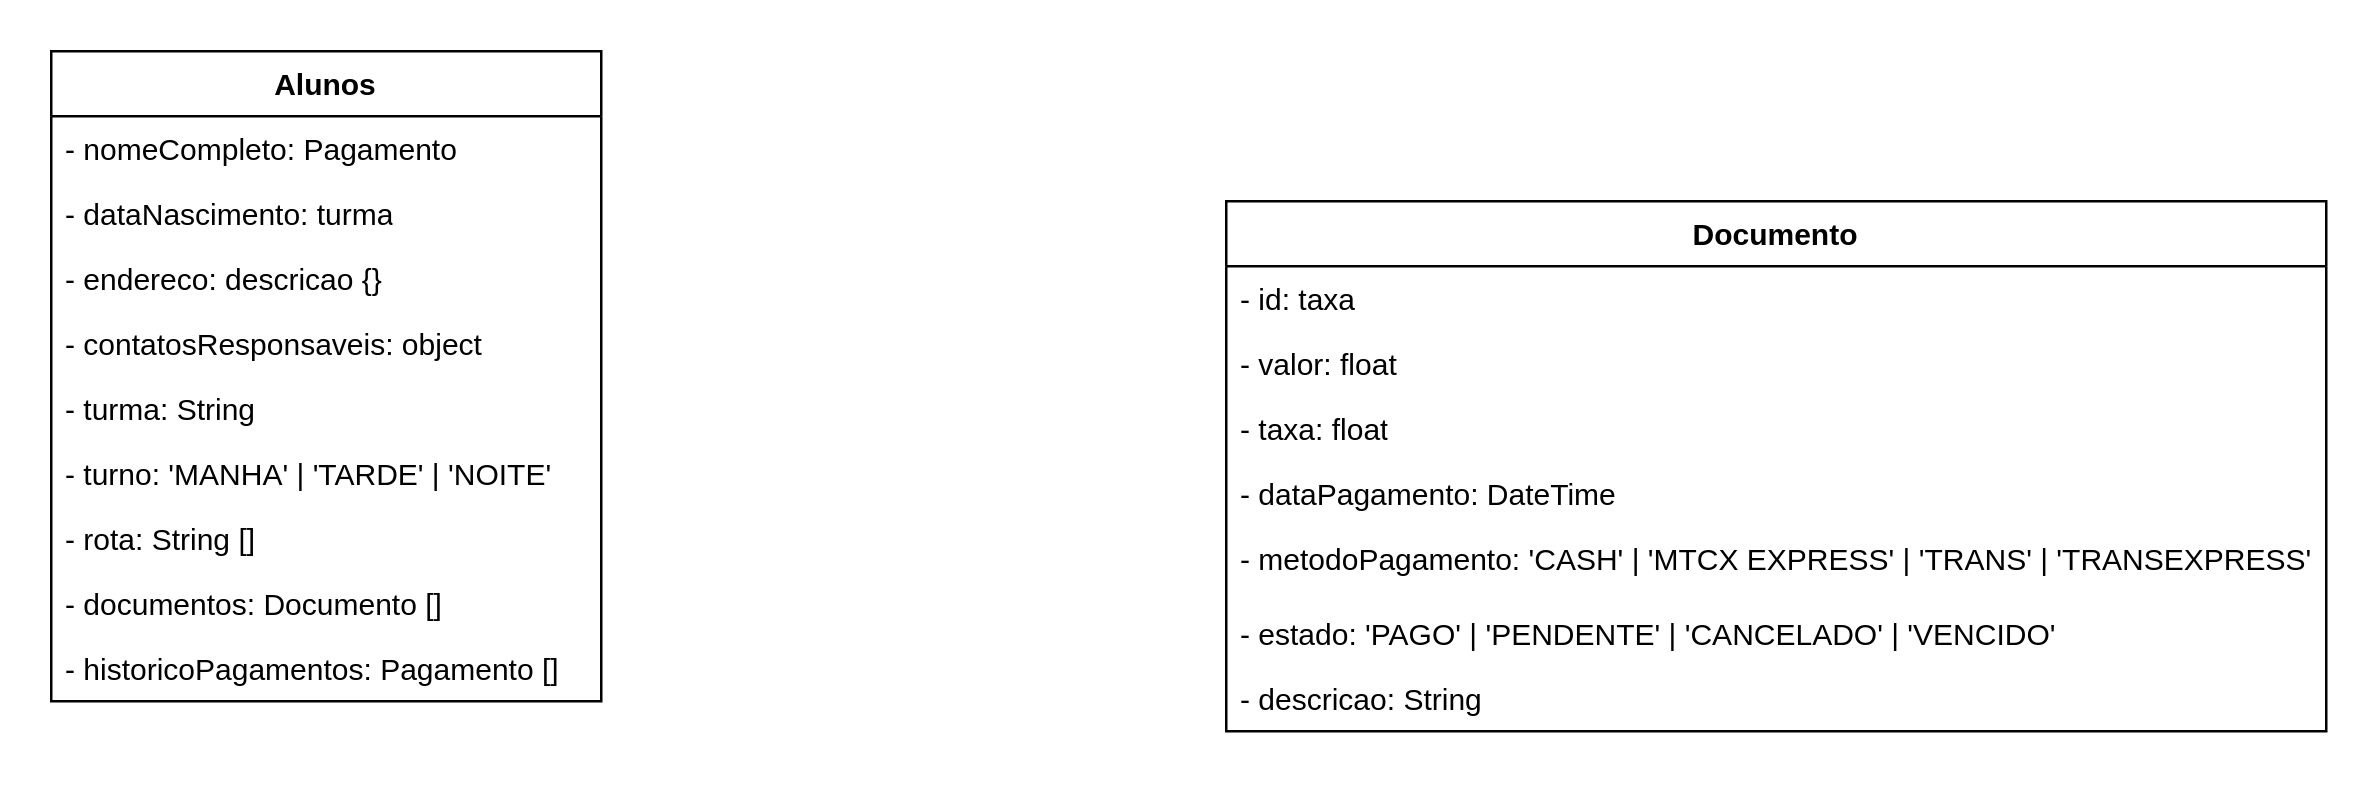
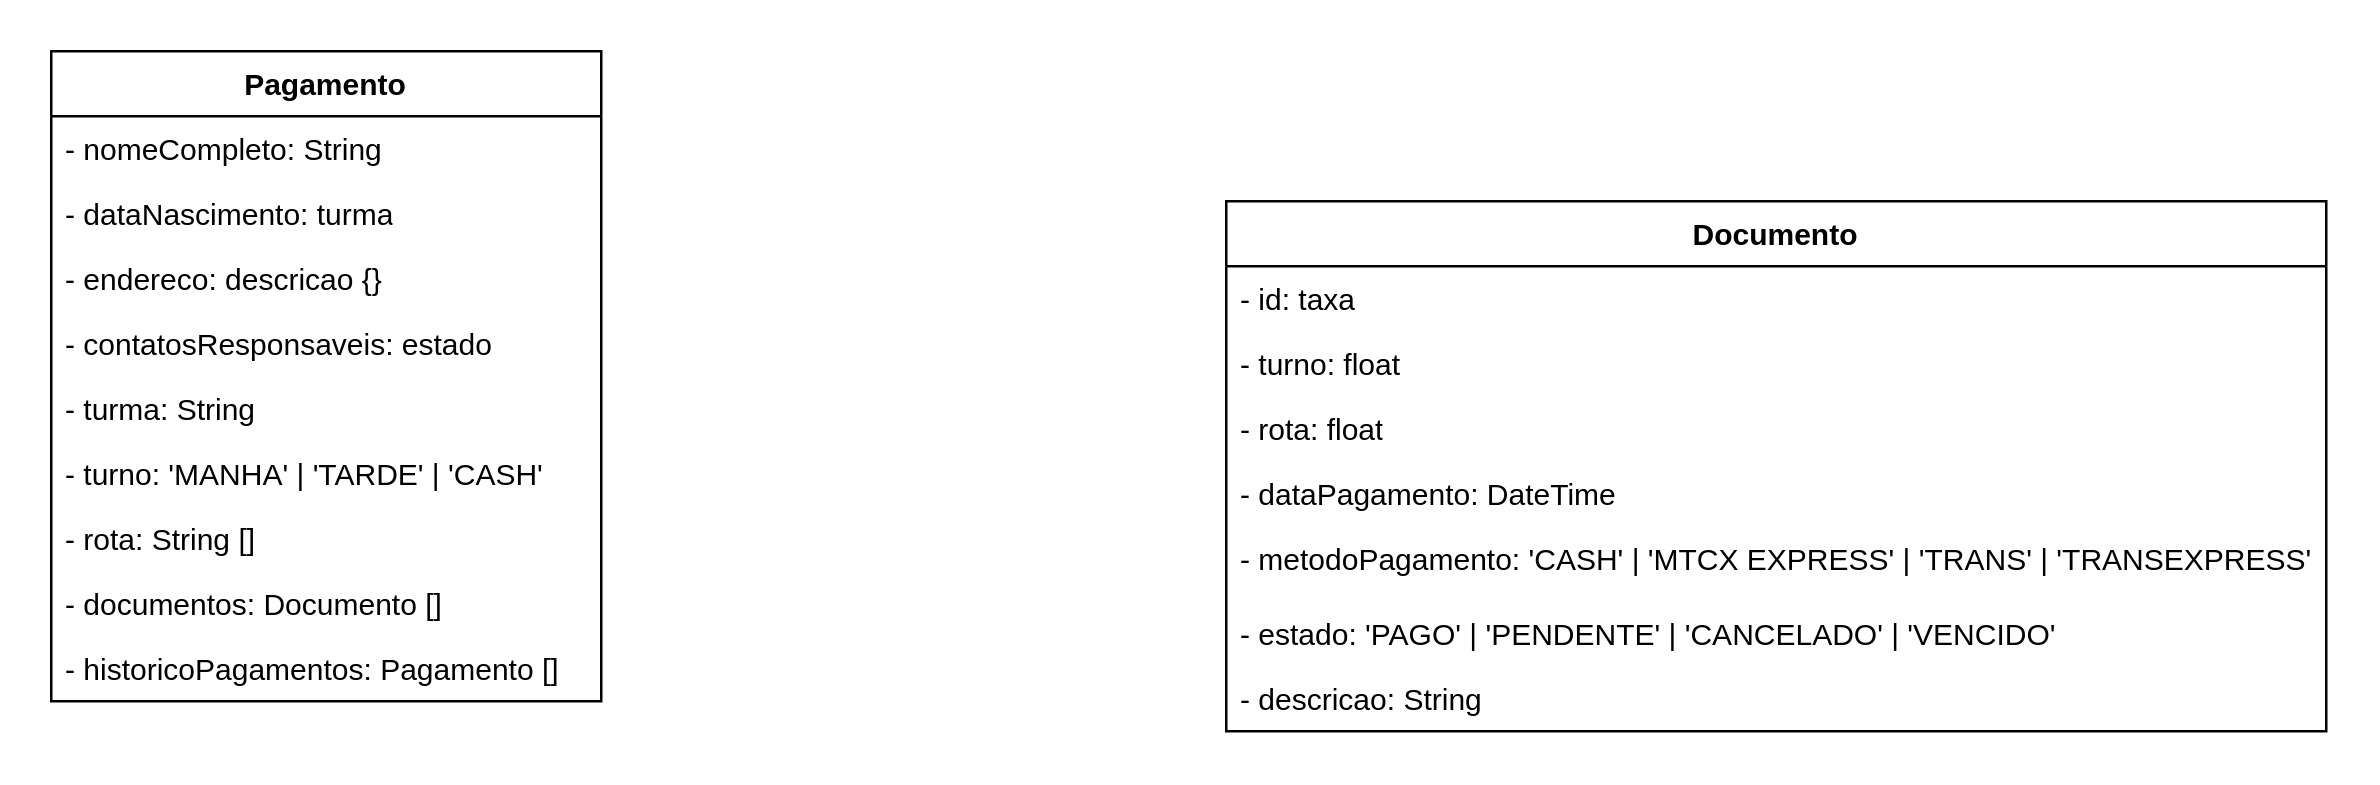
(326, 87) -> (326, 87)
(261, 152) -> (232, 152)
(303, 347) -> (303, 347)
(1339, 367) -> (1343, 367)
(1335, 432) -> (1335, 432)
(310, 477) -> (302, 477)
